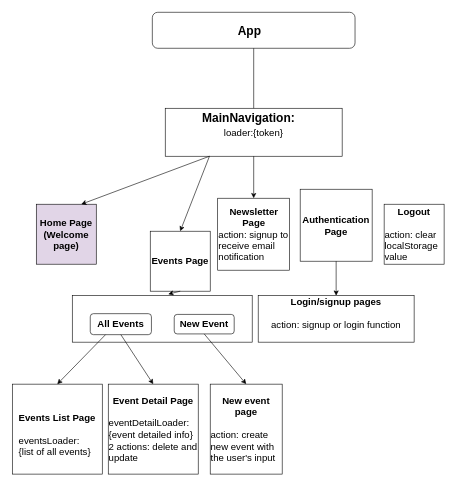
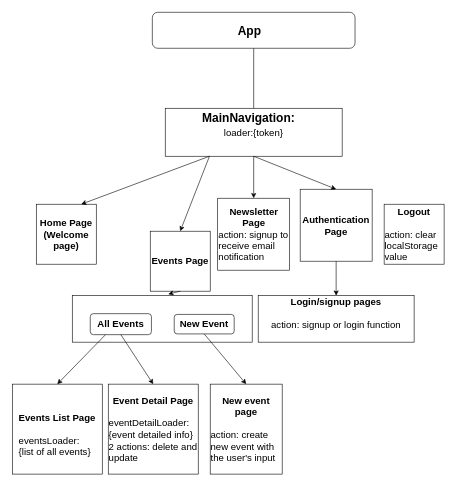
none -> (294, 172)
(66, 234) -> (66, 234)
